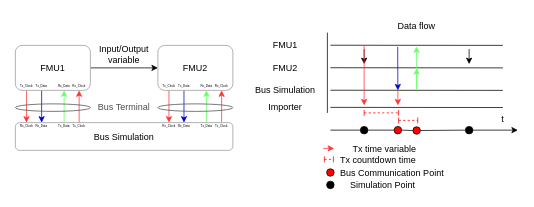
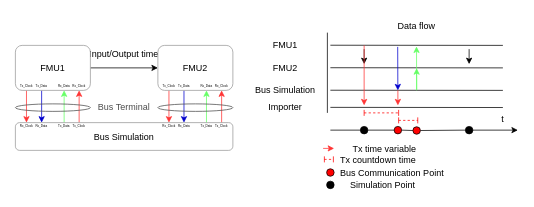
(124, 54) -> (124, 54)
